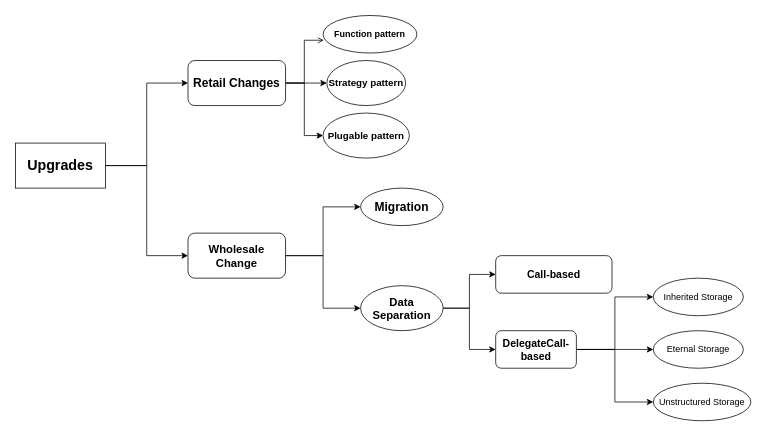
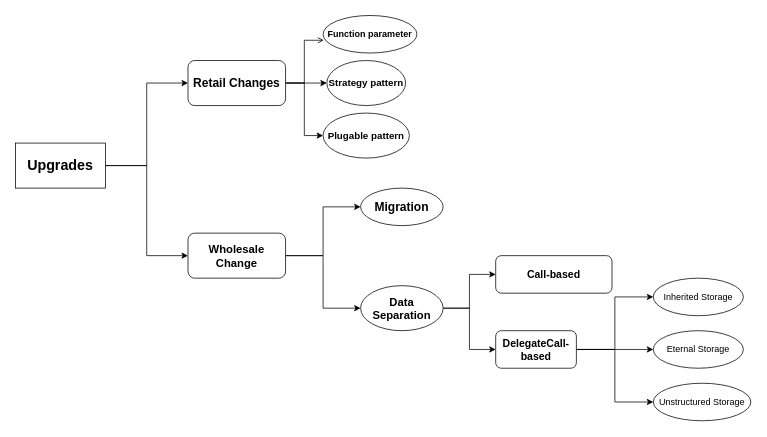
(370, 34) -> (370, 34)
